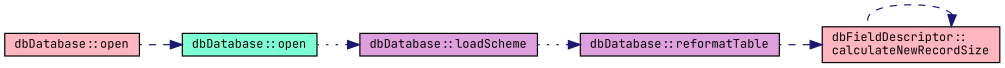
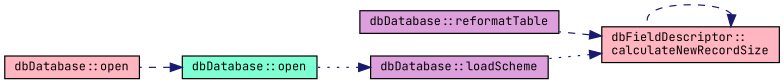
(553, 45) -> (569, 57)
